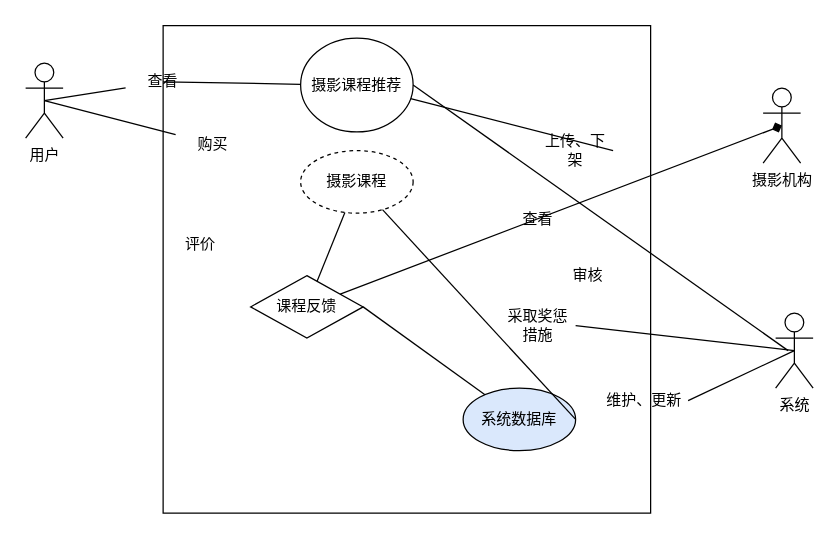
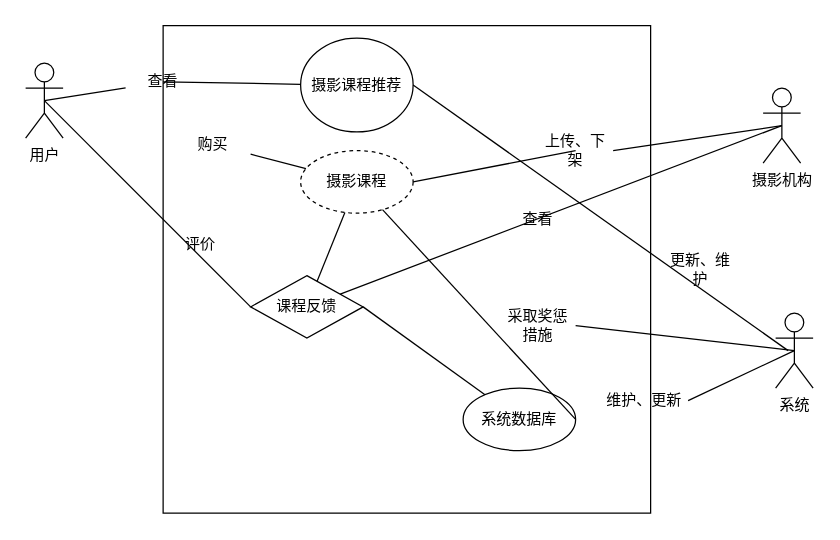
(112, 118) -> (278, 161)
(772, 129) -> (773, 129)
(533, 130) -> (692, 139)
none -> (494, 166)
none -> (149, 205)
none -> (701, 269)
(588, 276) -> none
(519, 419) -> (519, 419)
